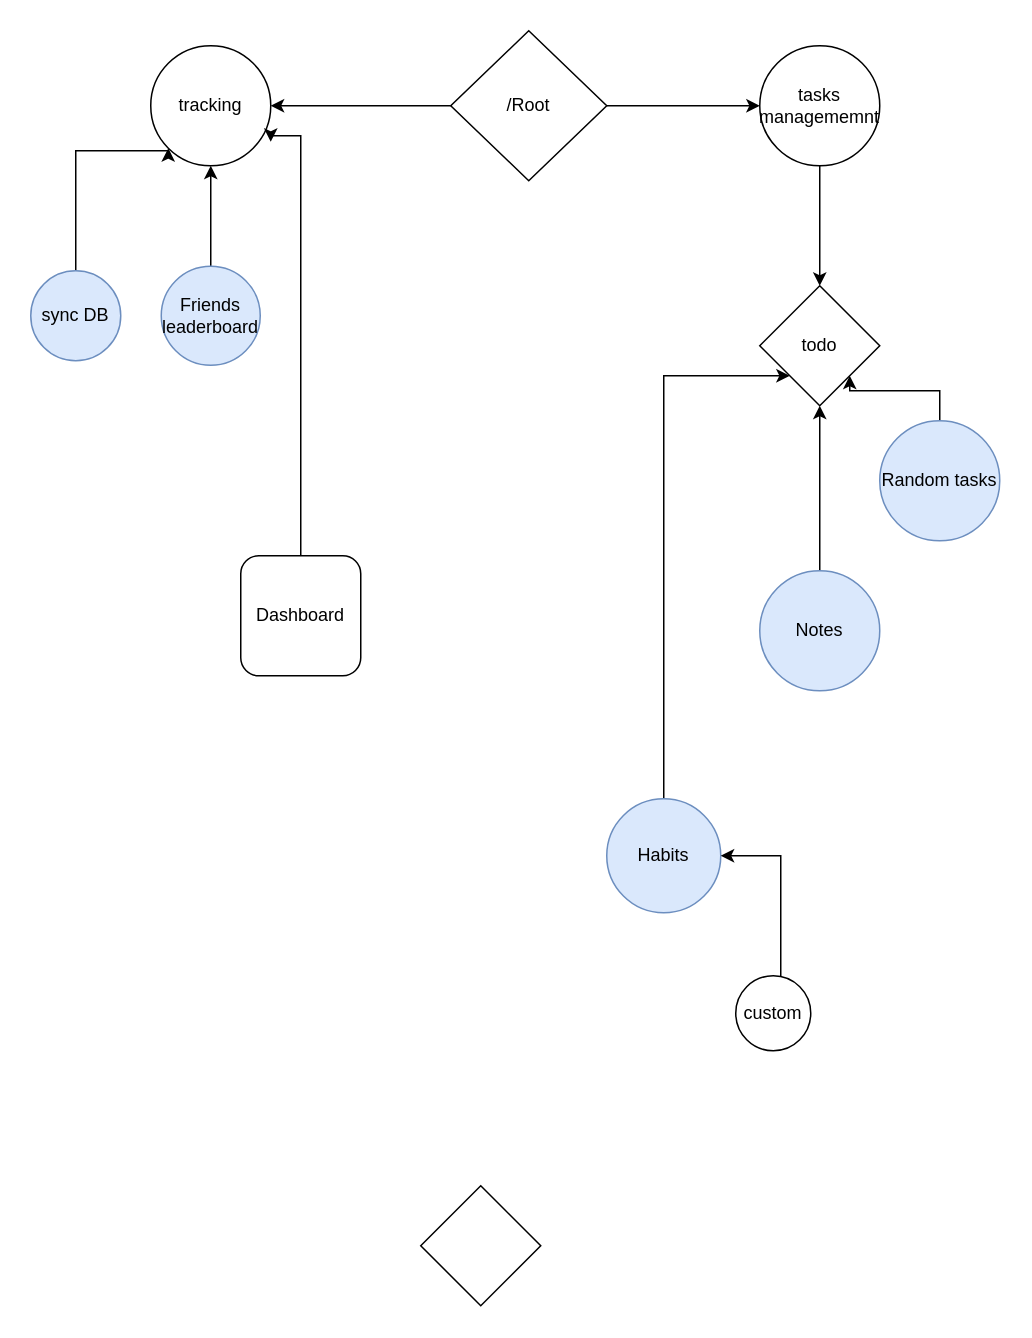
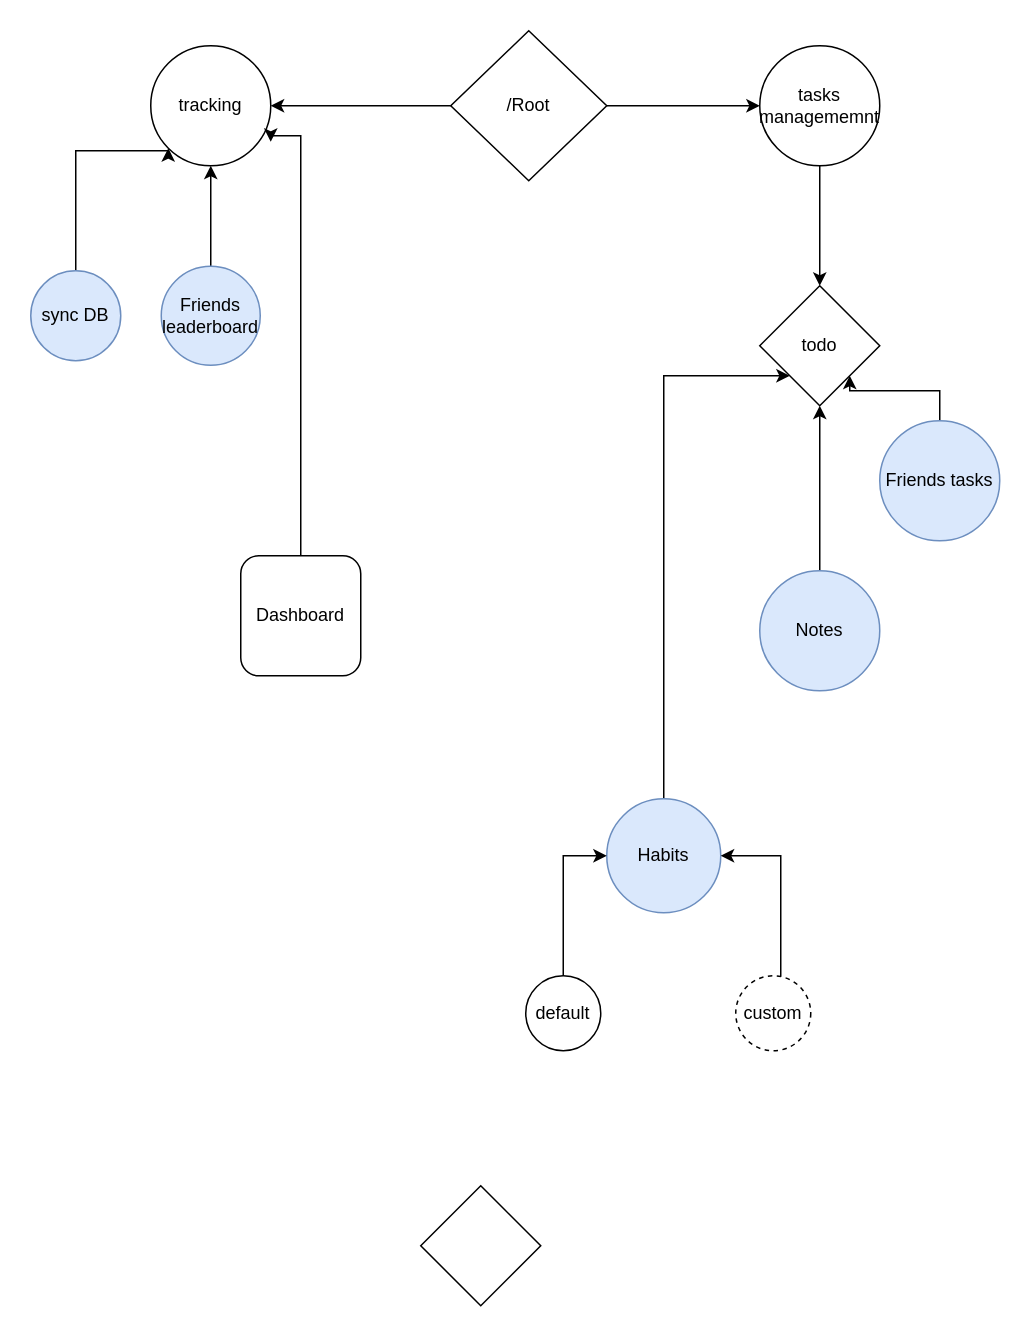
(940, 481) -> (940, 481)
none -> (563, 900)
none -> (563, 1013)
(773, 1013) -> (773, 1013)
